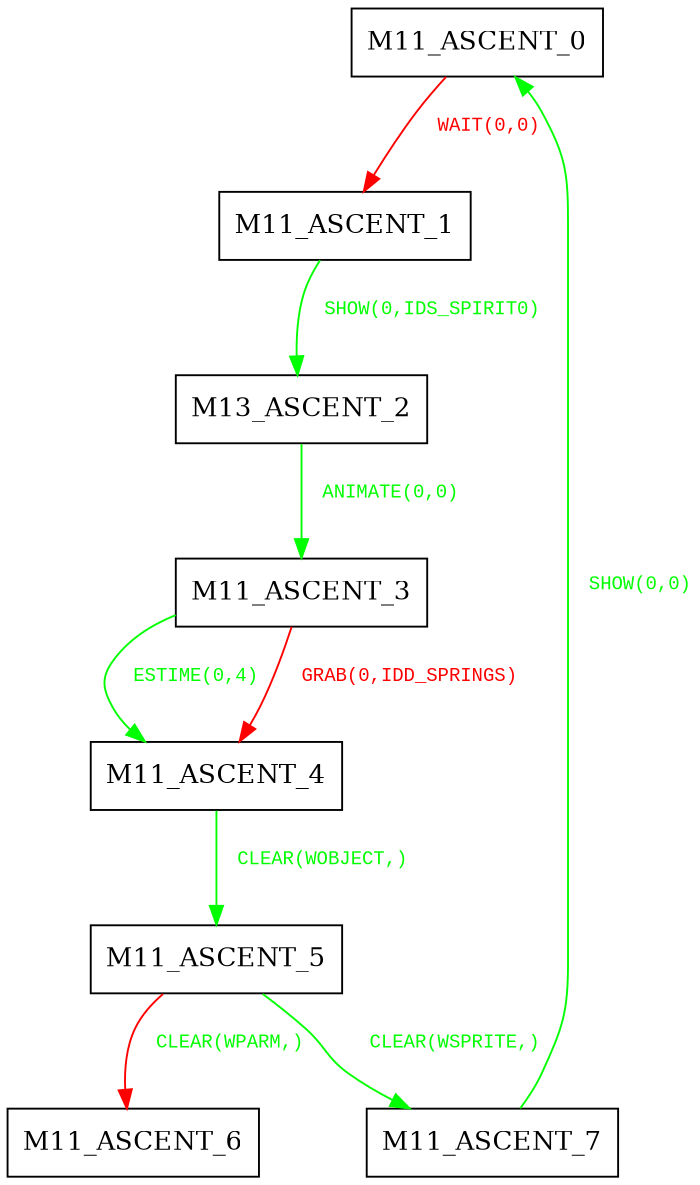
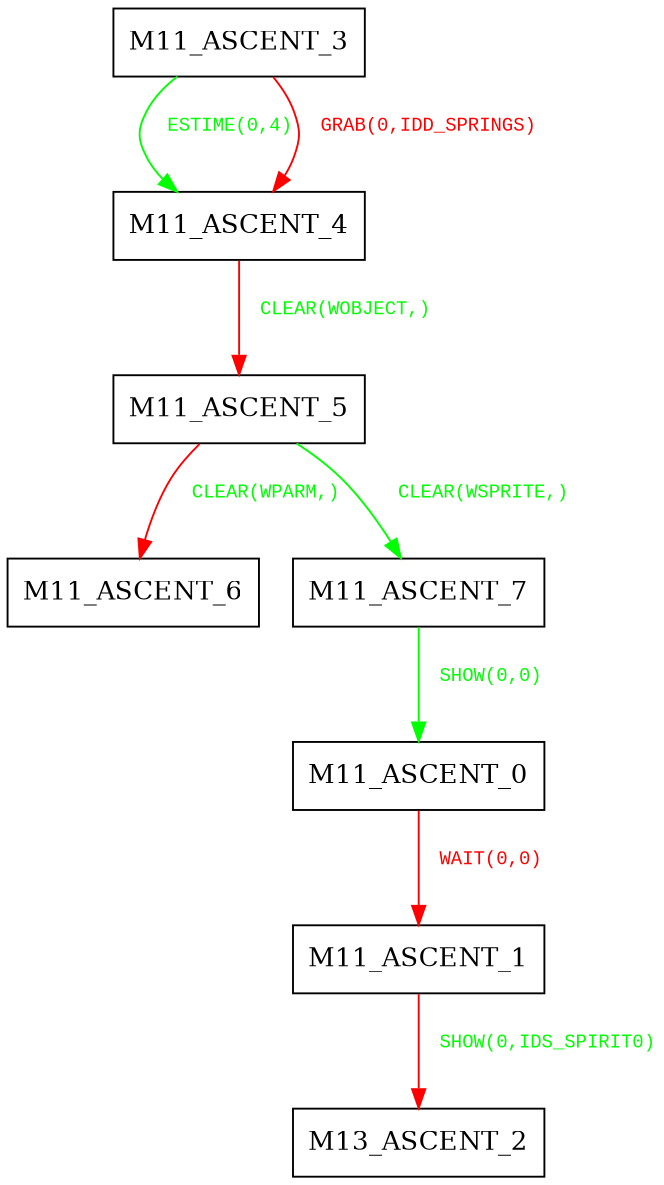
(301, 306) -> (419, 1041)
(301, 491) -> none
(216, 858) -> (239, 308)
